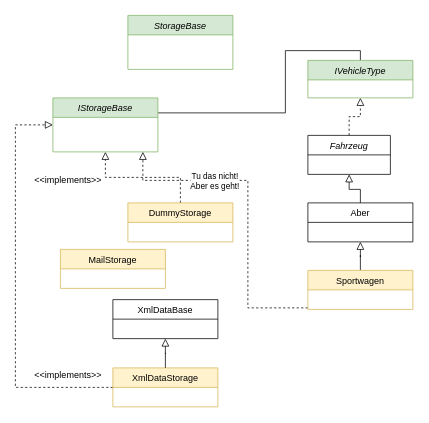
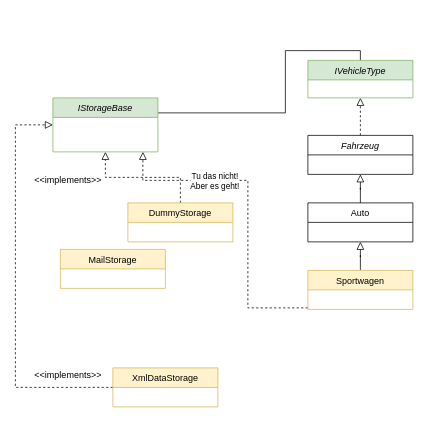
(180, 42) -> none
(349, 155) -> (360, 155)
(360, 213) -> (360, 213)
(165, 319) -> none
(165, 356) -> none
